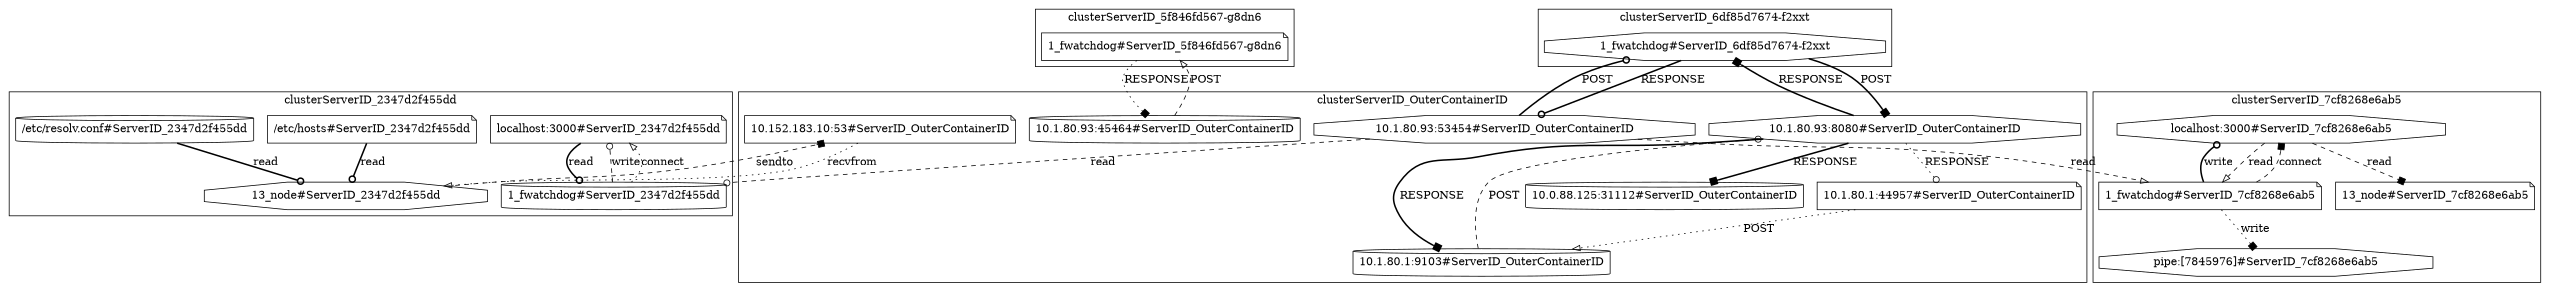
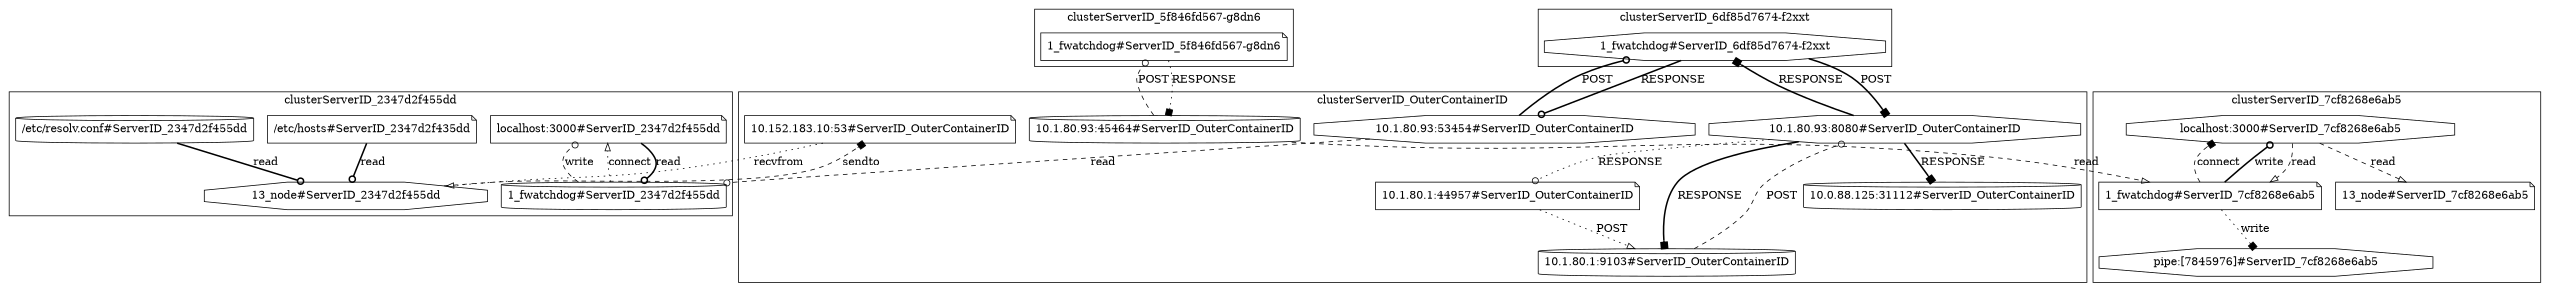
(1185, 97) -> (1138, 87)
(372, 129) -> (372, 129)
(1890, 149) -> (1633, 146)
(2355, 161) -> (2359, 161)
